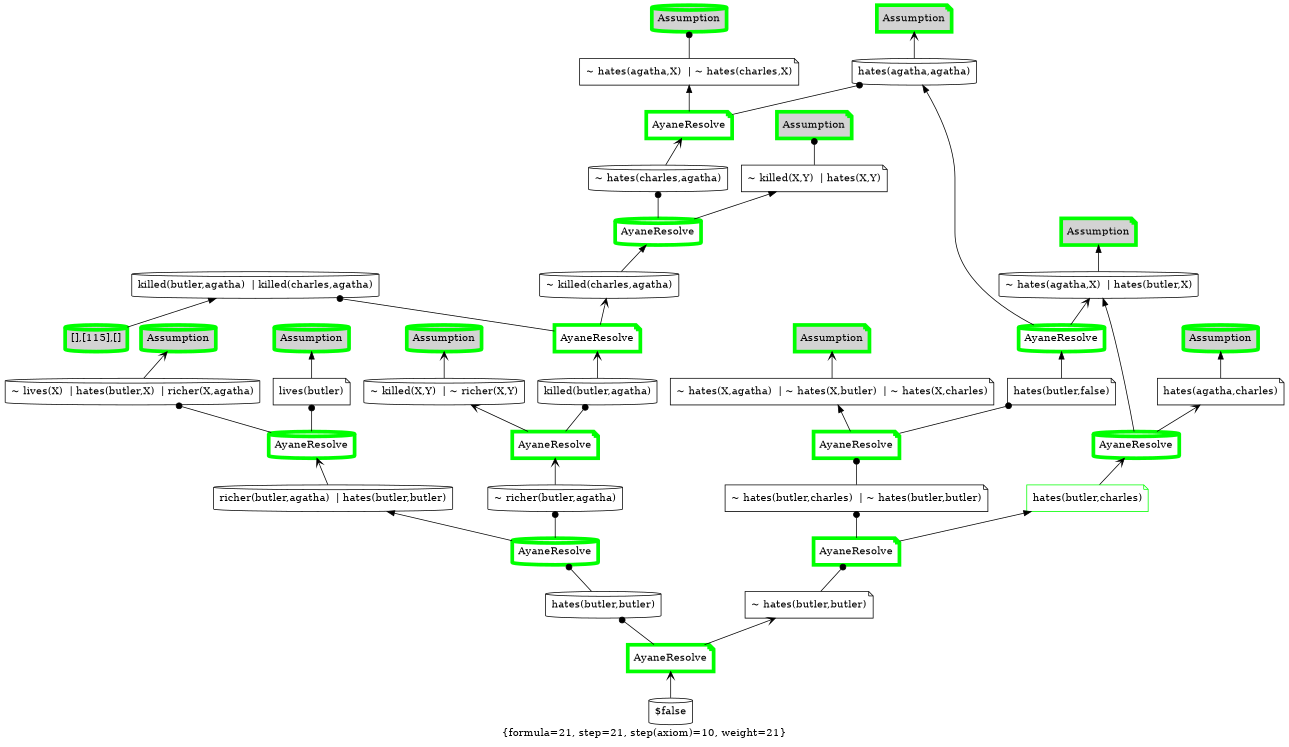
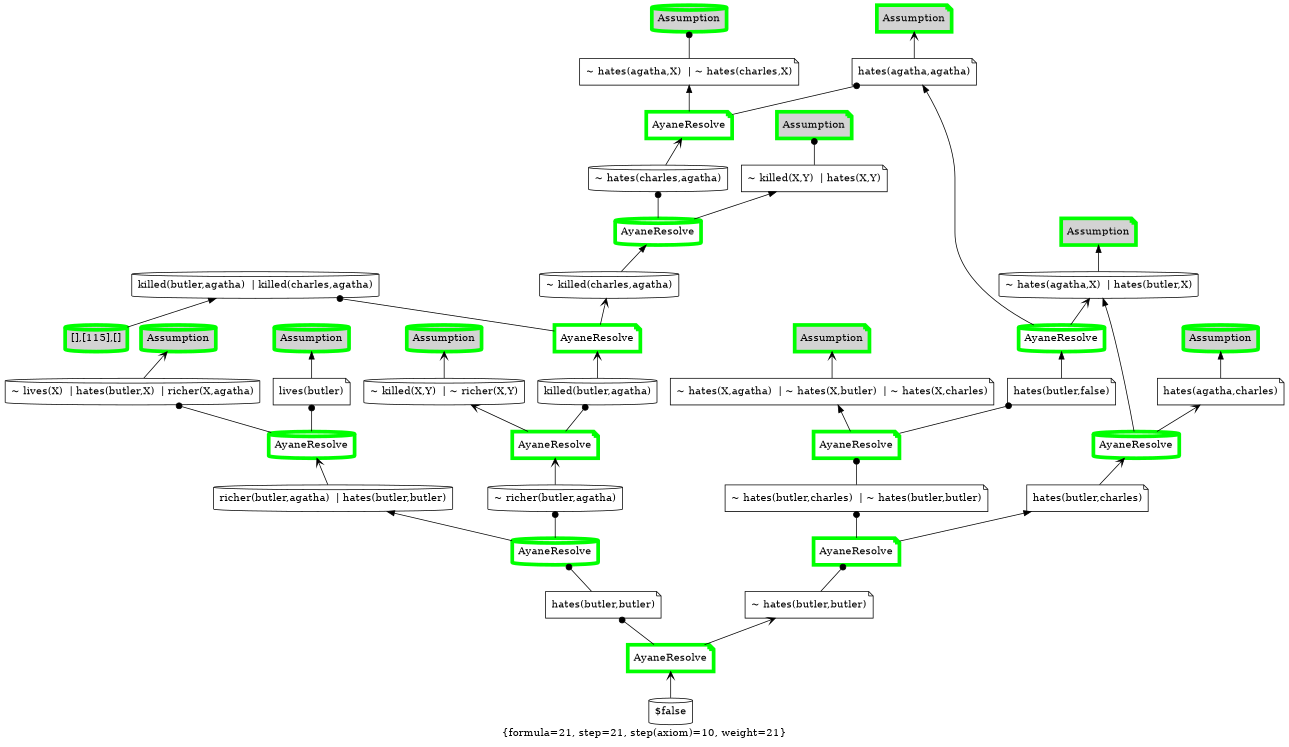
(914, 72) -> (914, 72)
(1087, 498) -> (1087, 498)
(603, 605) -> (603, 605)
